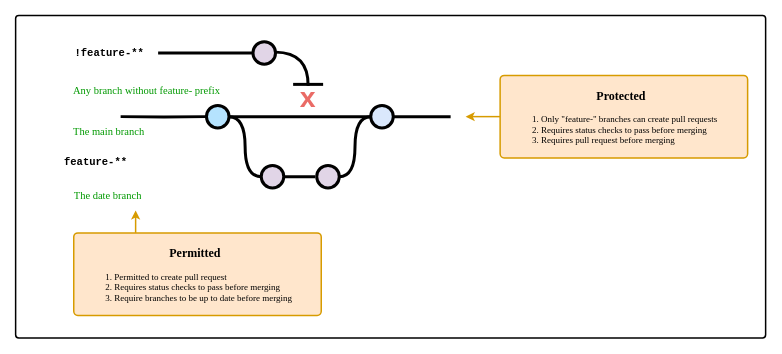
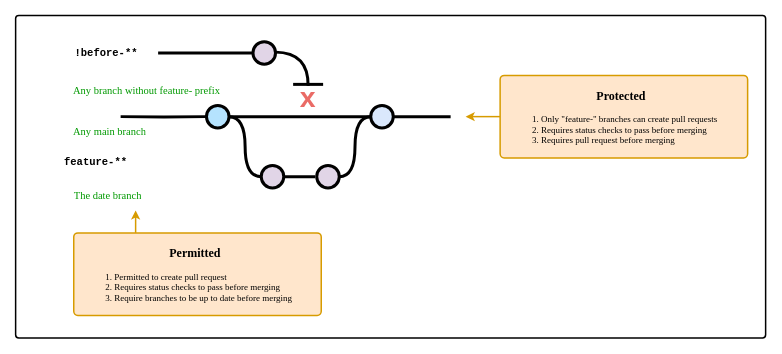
(106, 53) -> (103, 53)
(113, 132) -> (113, 132)
